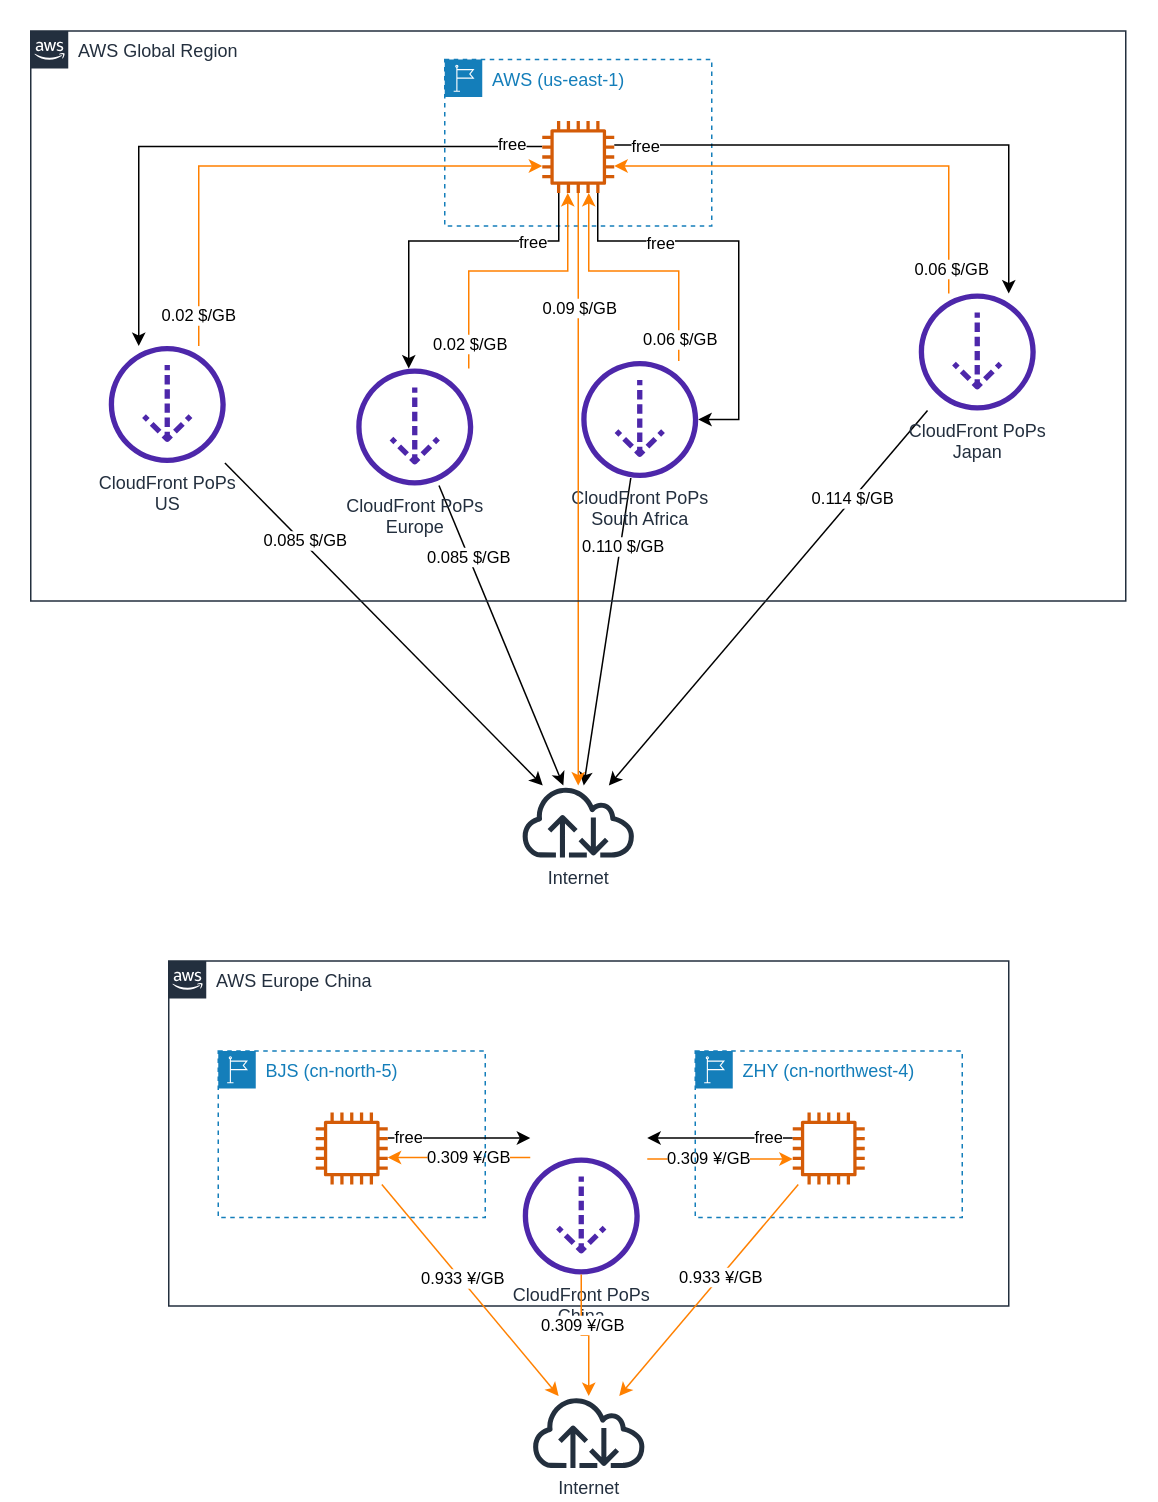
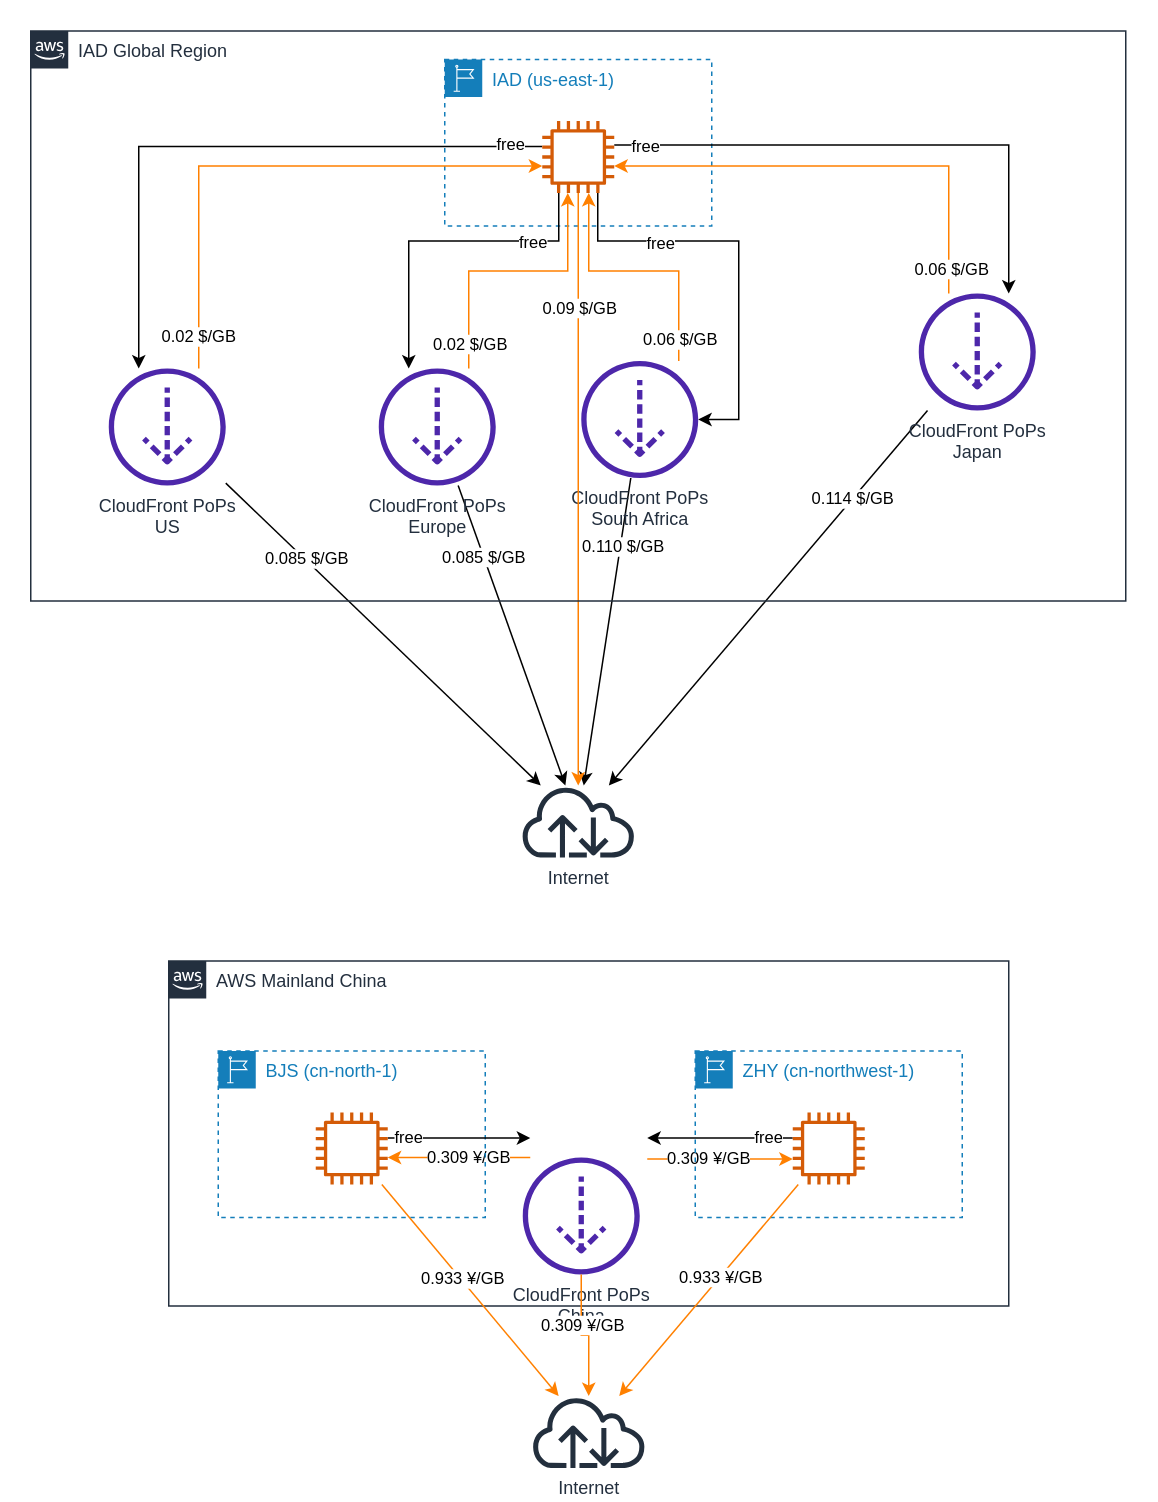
(153, 52) -> (153, 52)
(566, 81) -> (566, 81)
(167, 404) -> (167, 427)
(415, 427) -> (437, 427)
(290, 982) -> (296, 982)
(345, 1072) -> (345, 1072)
(842, 1072) -> (842, 1072)
